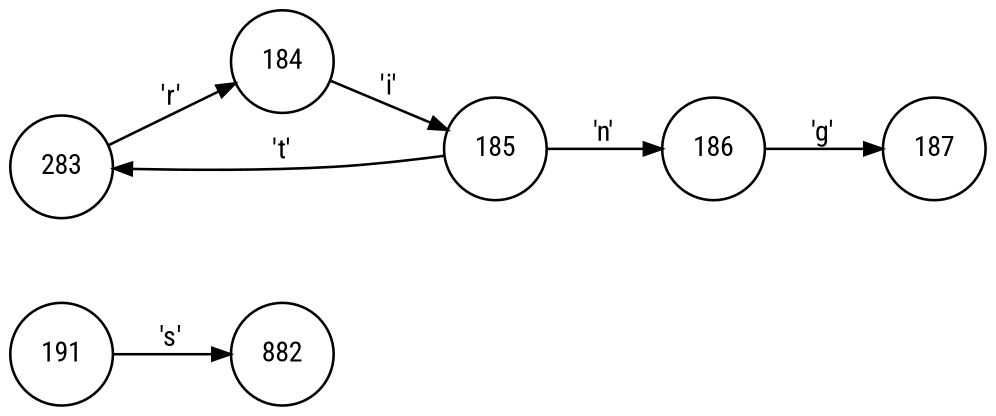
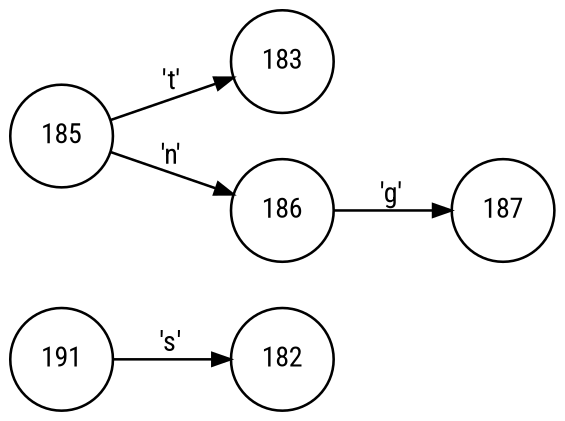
(282, 62) -> none
(62, 167) -> (282, 62)
(282, 354) -> (282, 359)
